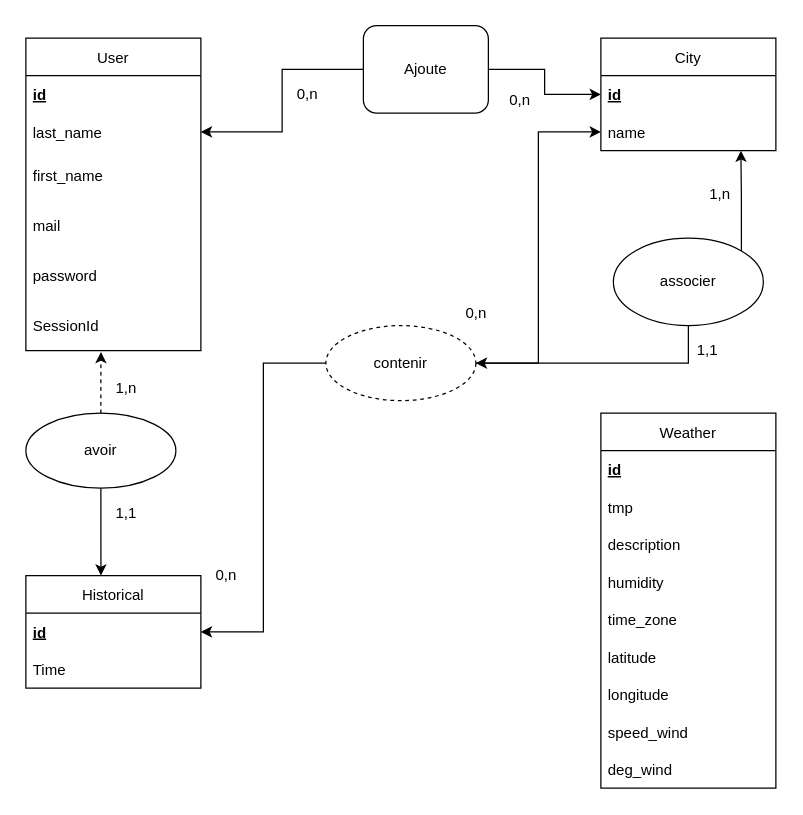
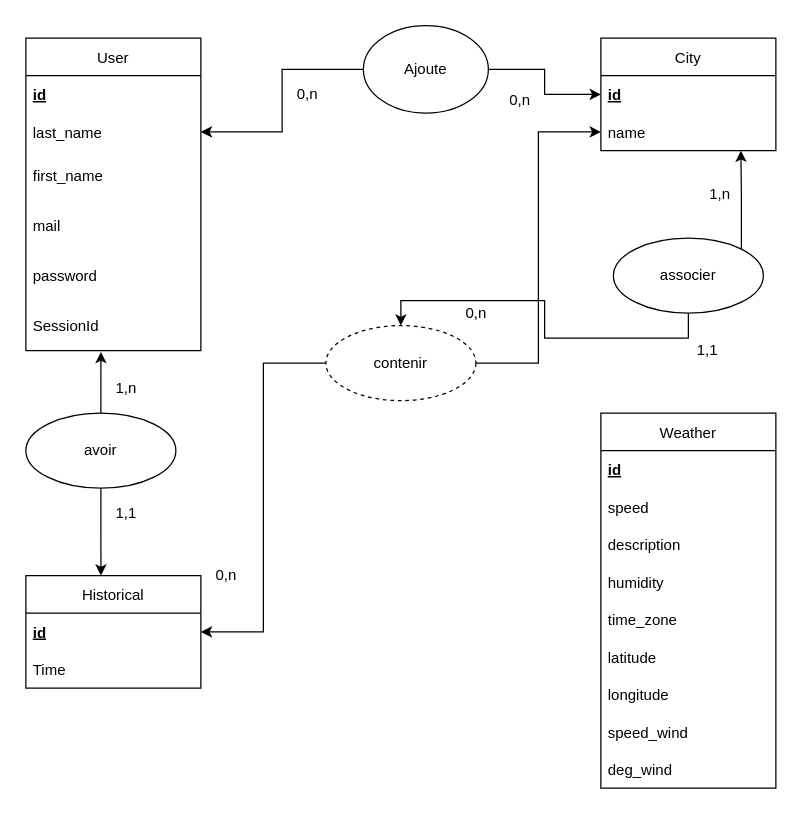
(426, 69) -> (426, 69)
(688, 282) -> (688, 276)
(101, 385) -> (101, 385)
(620, 508) -> (629, 508)
